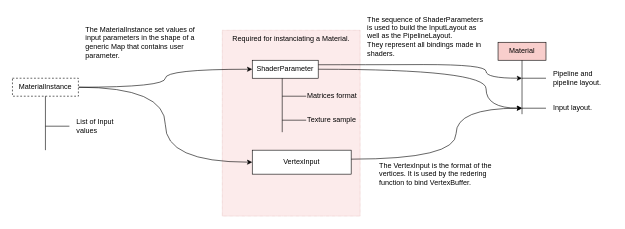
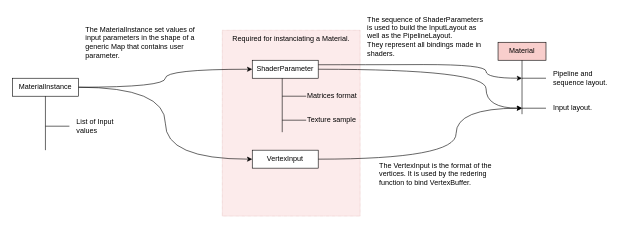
(583, 78) -> (583, 78)
(45, 87) -> (45, 87)
(302, 162) -> (285, 159)
